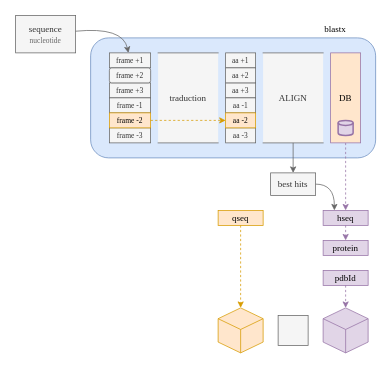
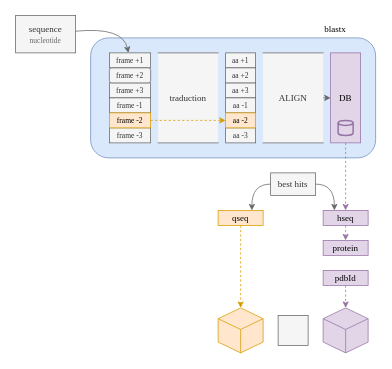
(345, 98) -> (345, 98)
(293, 166) -> (324, 98)
none -> (255, 191)
